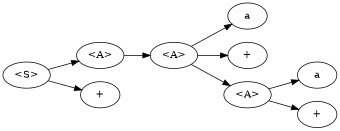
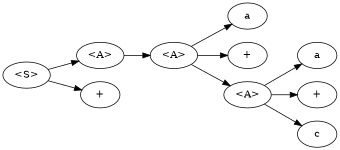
none -> (317, 134)
